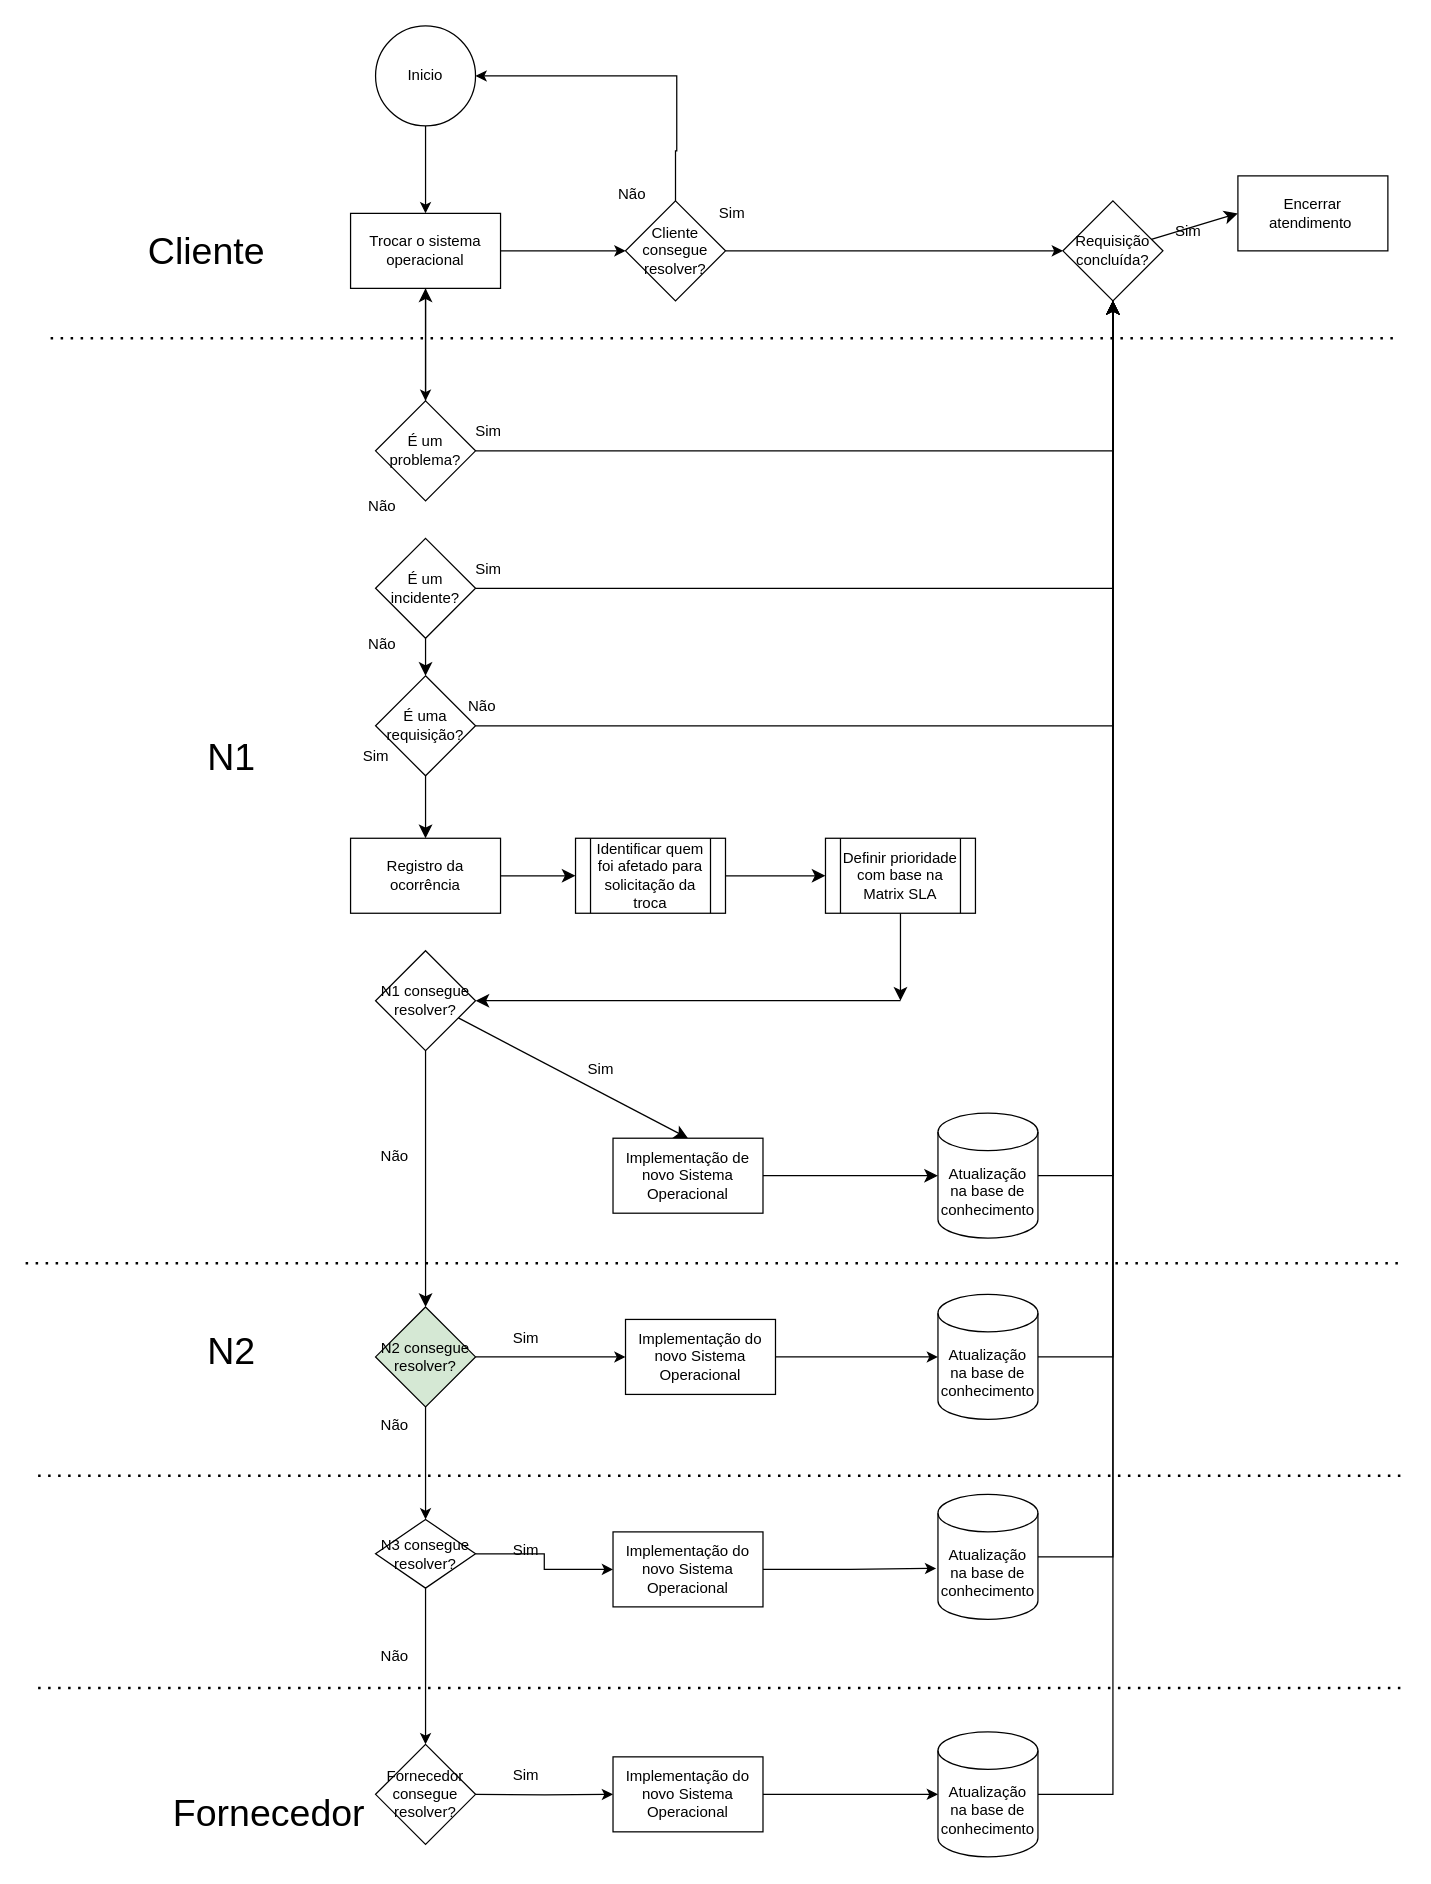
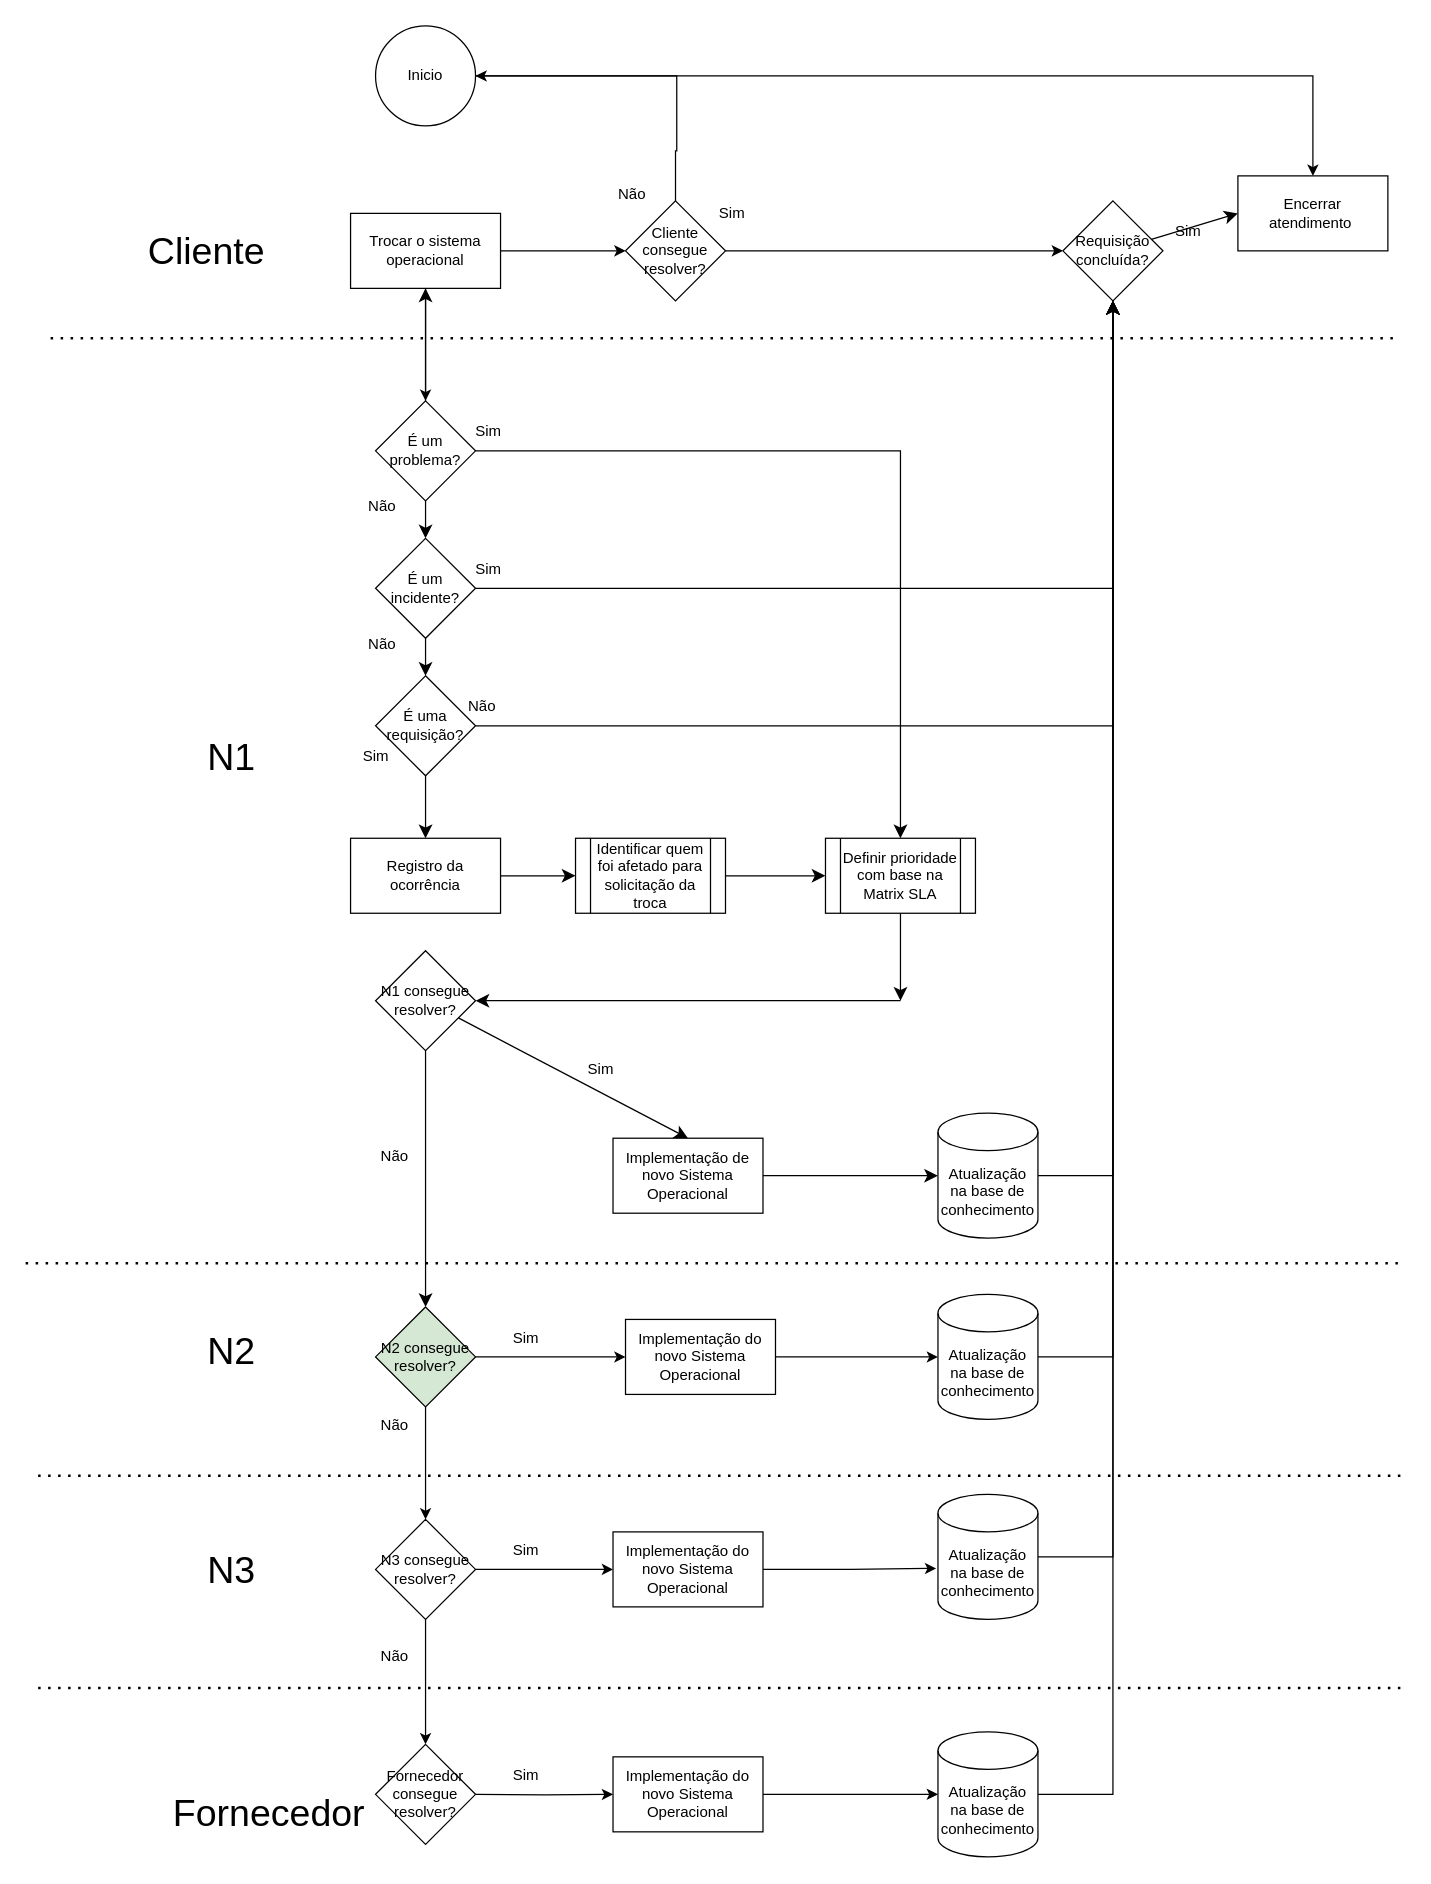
(426, 165) -> (1041, 76)
(1004, 451) -> (901, 638)
none -> (426, 514)
(426, 1554) -> (426, 1569)
none -> (232, 1569)
